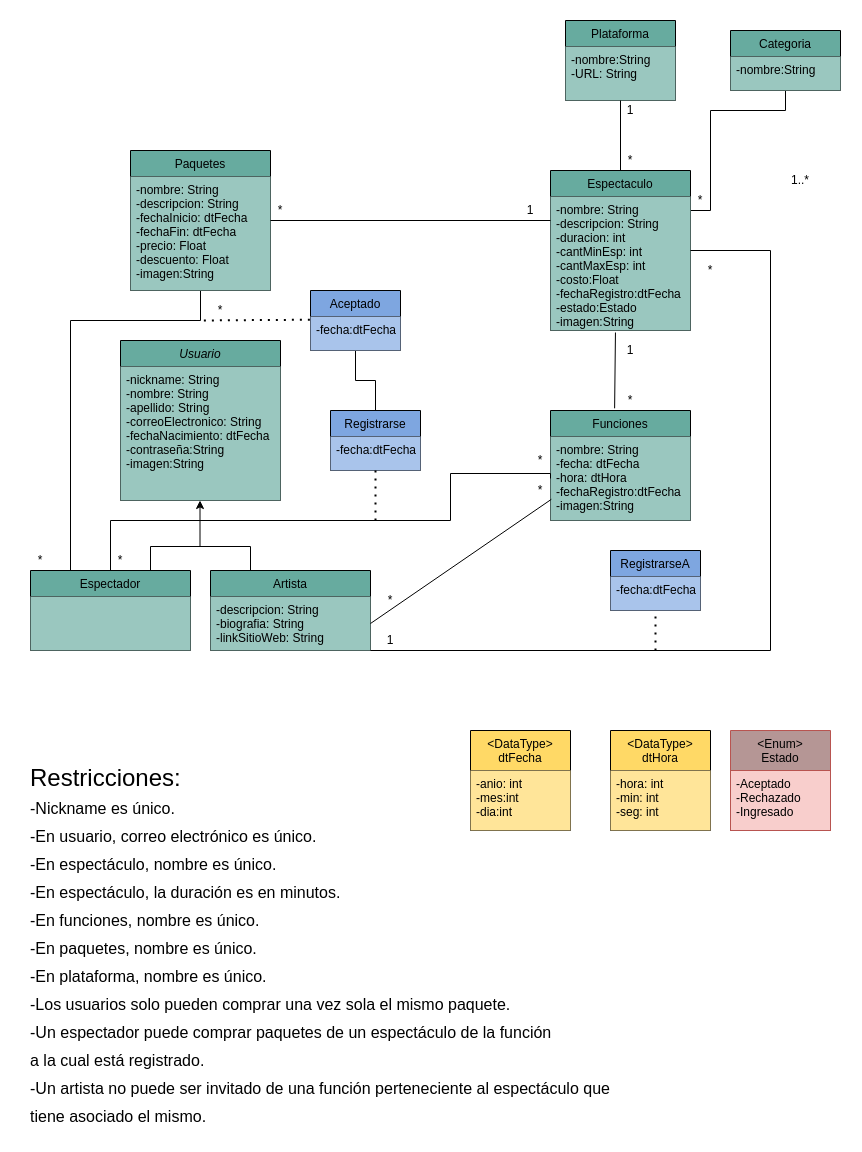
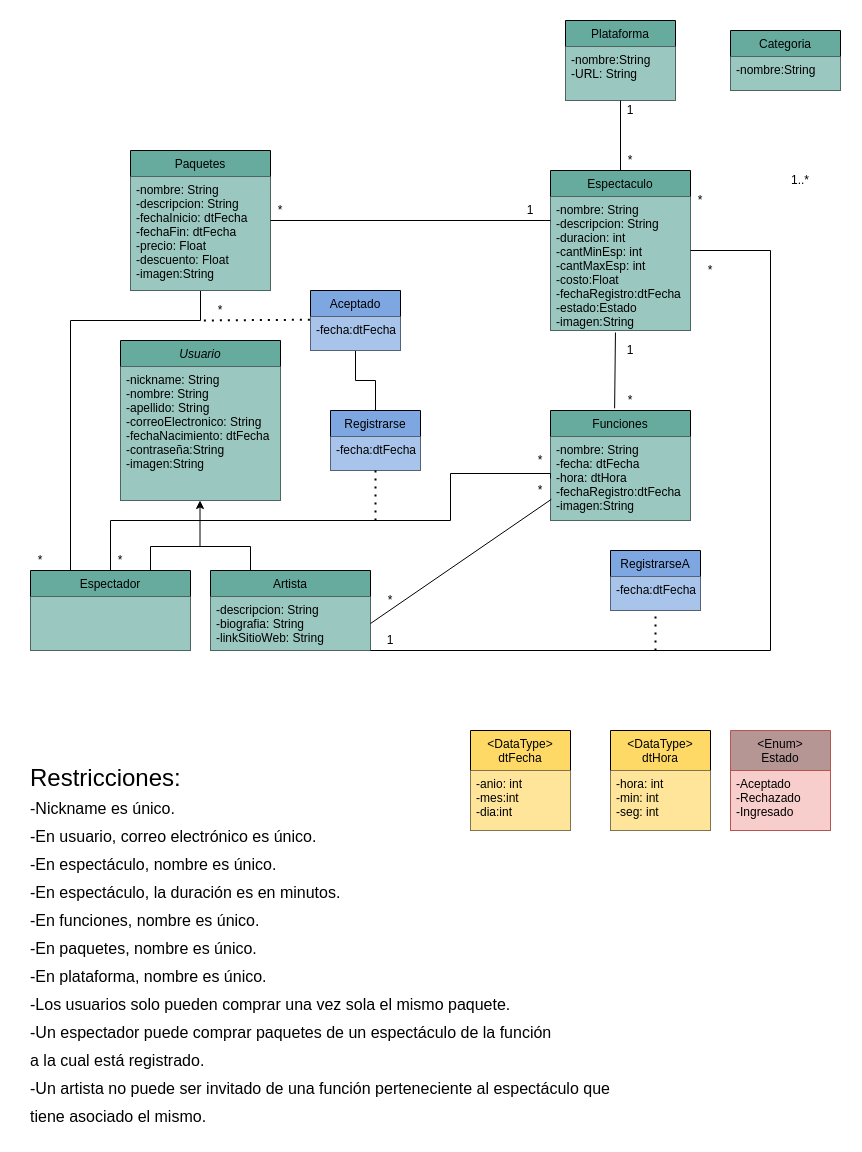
(711, 124) -> none
